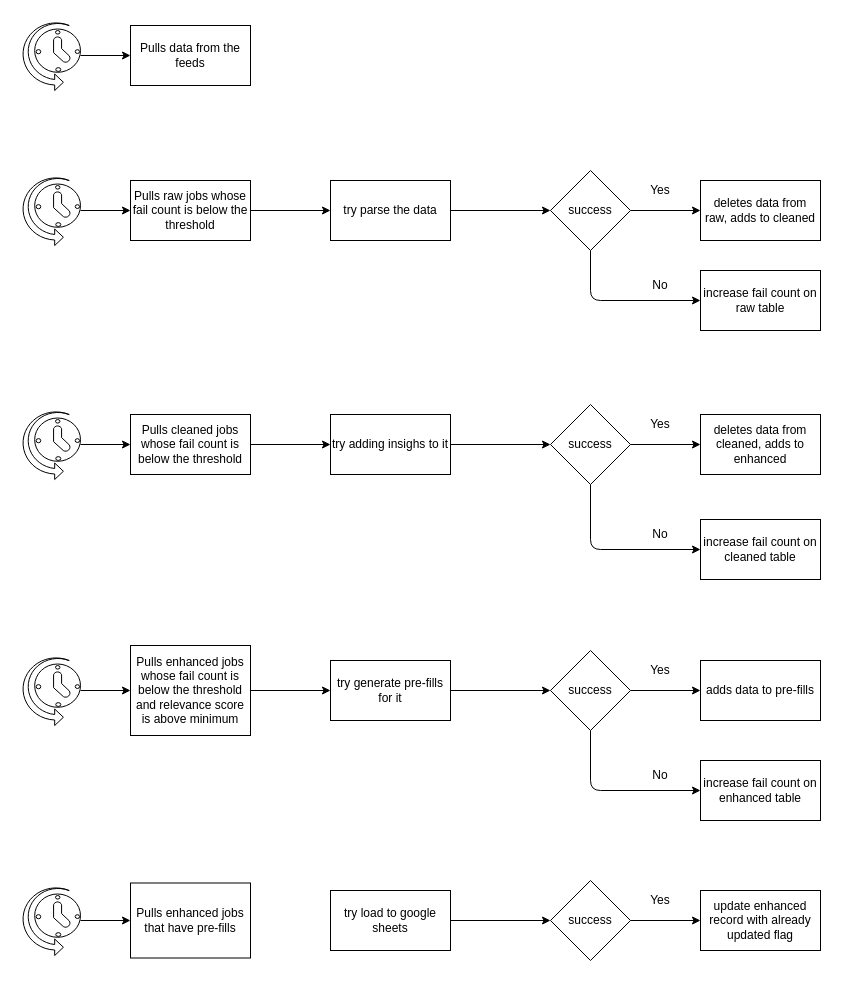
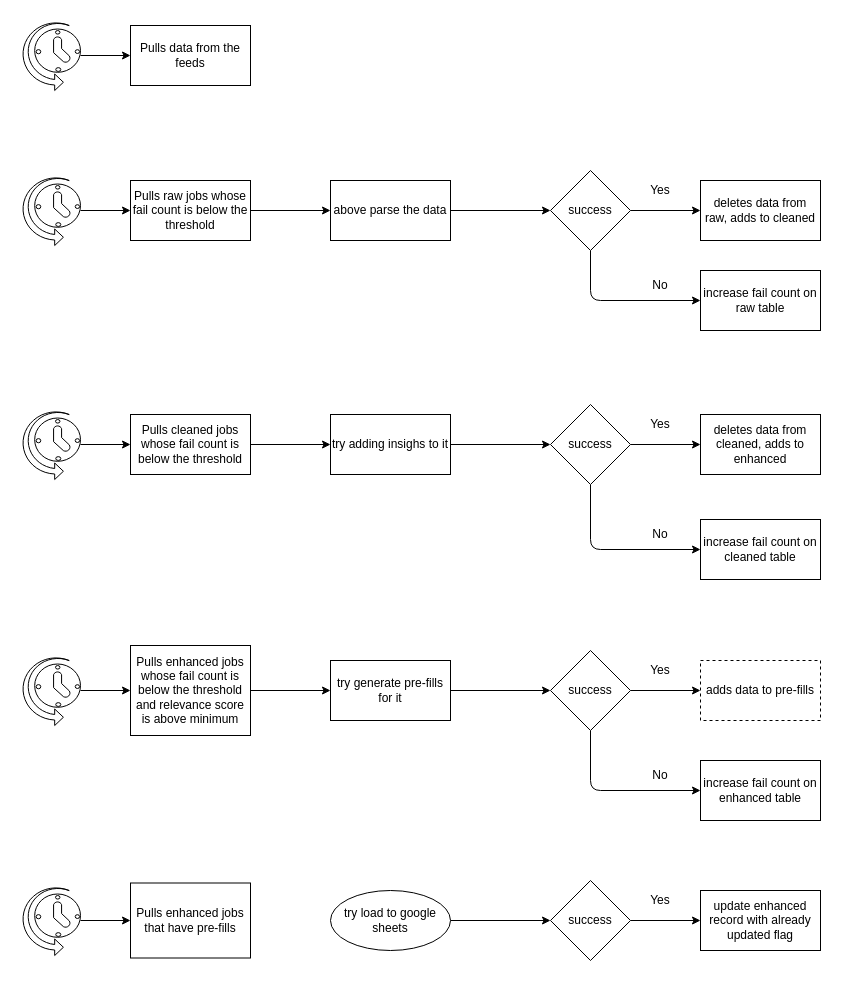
(391, 211) -> (391, 211)
(761, 691) -> (761, 691)
(391, 921) -> (391, 921)
